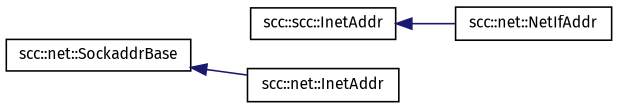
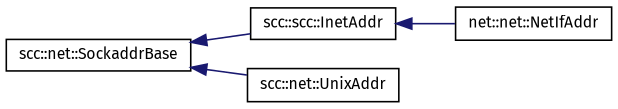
(534, 24) -> (534, 24)
none -> (229, 37)
(323, 85) -> (323, 85)
